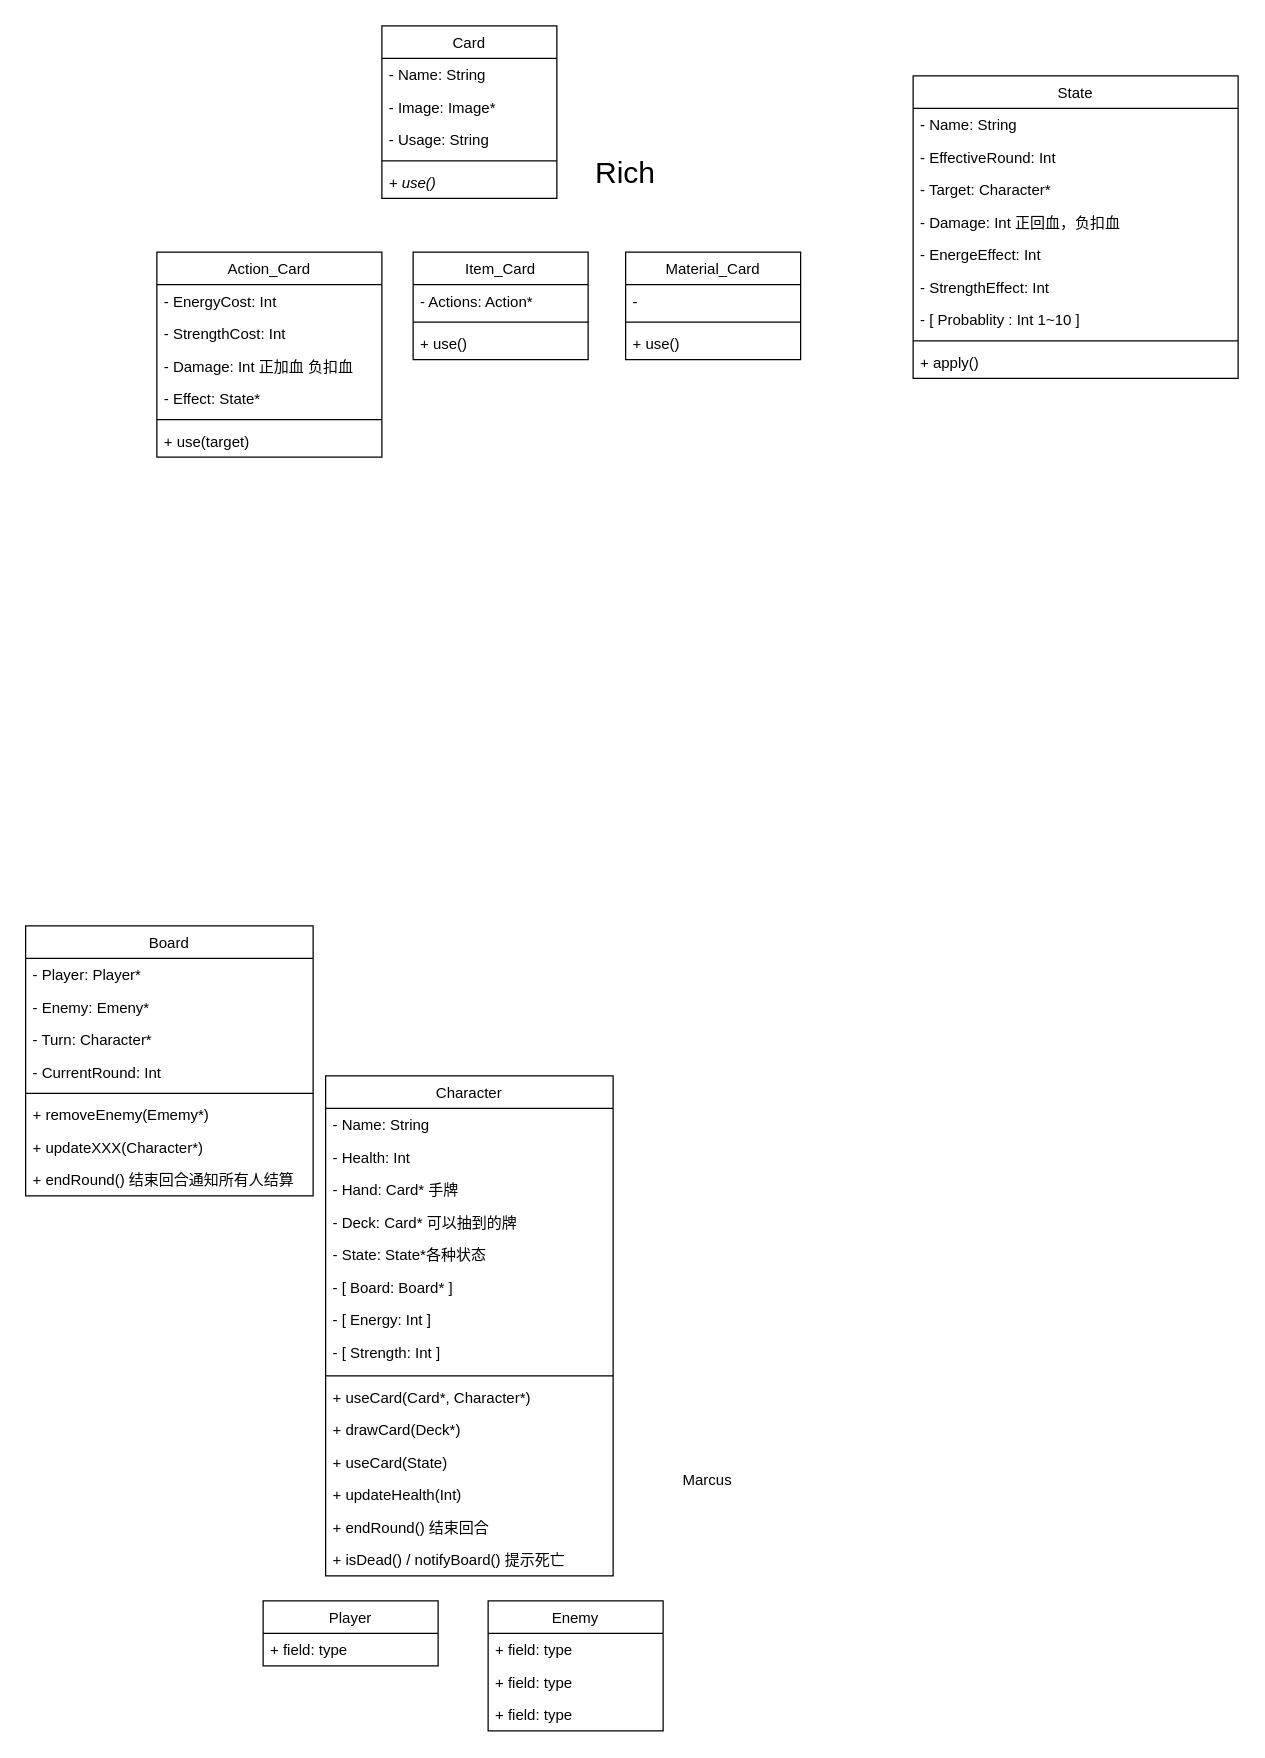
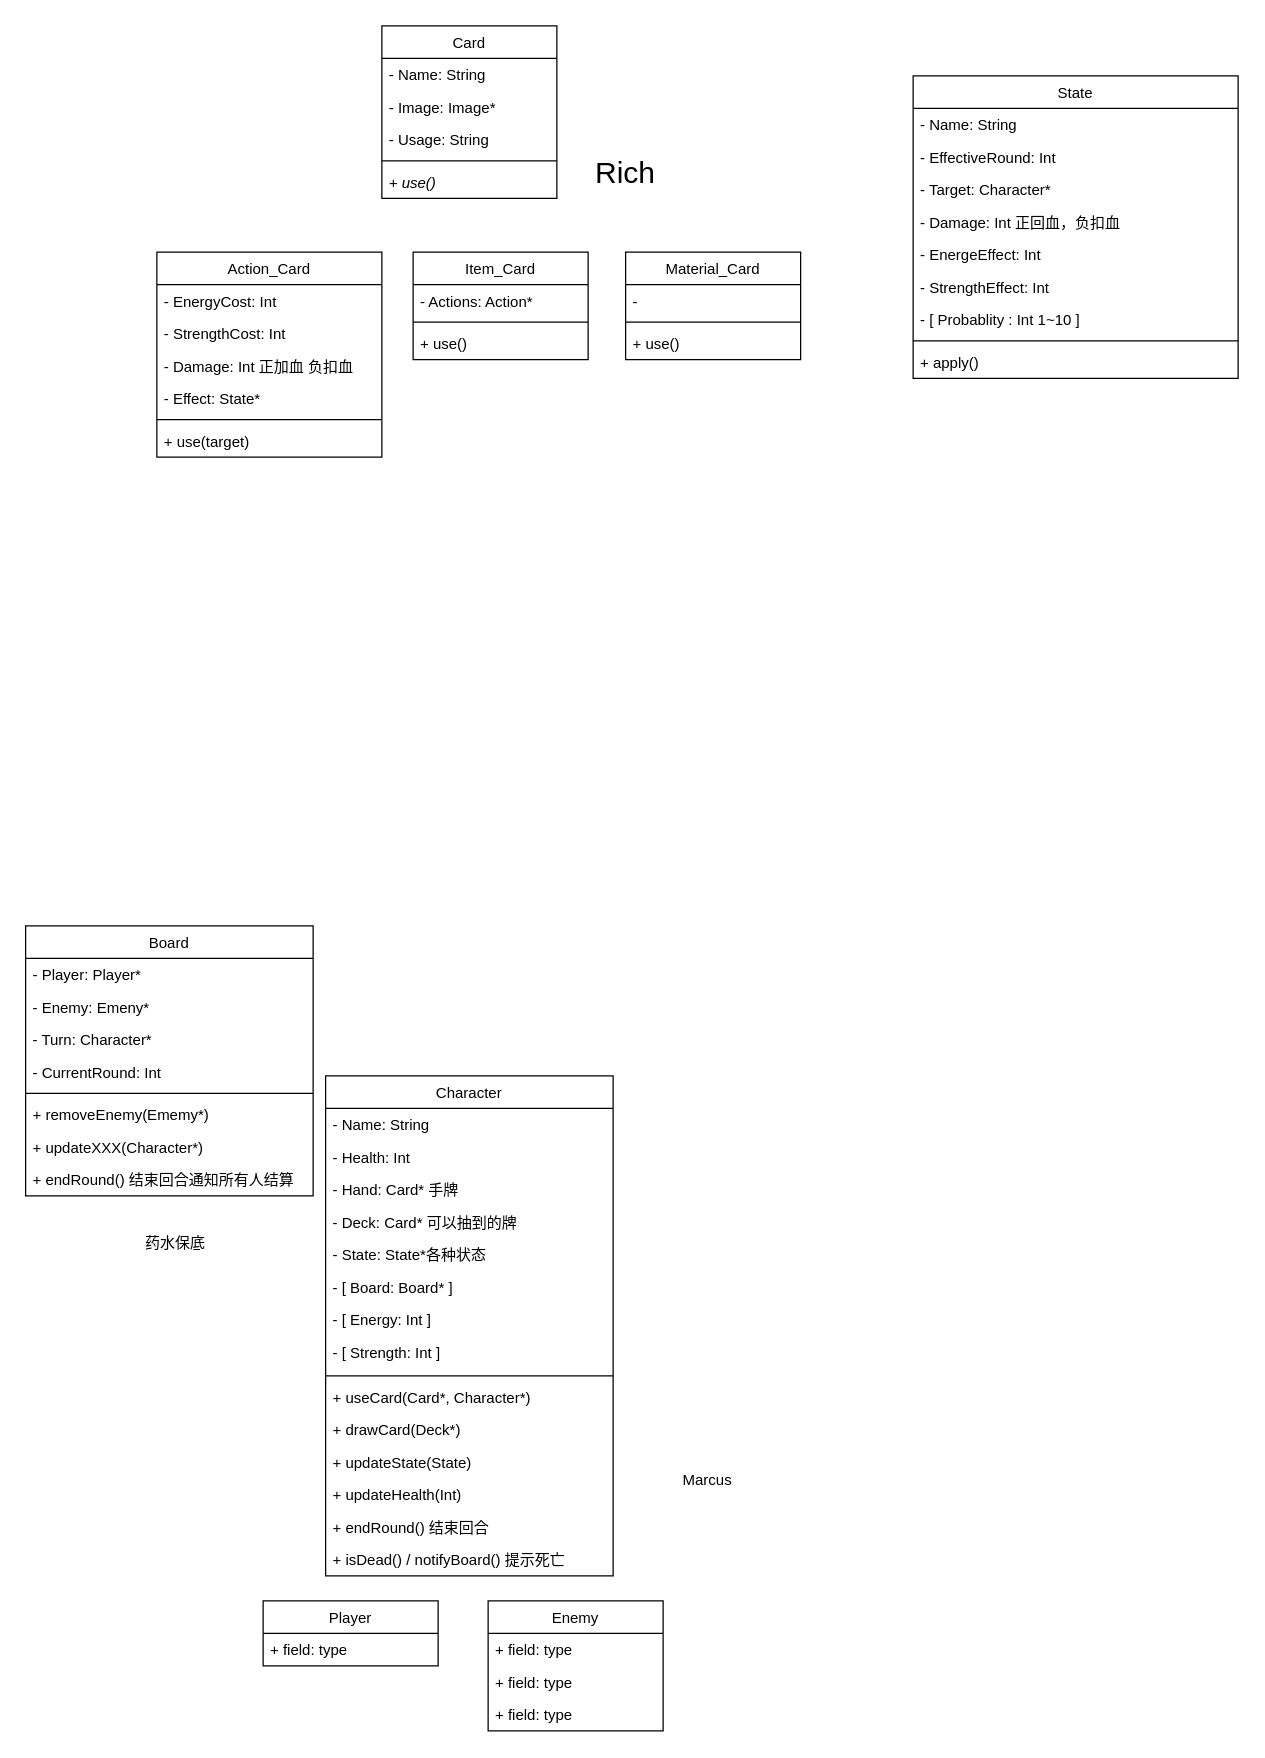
none -> (201, 1242)
(398, 1463) -> (415, 1463)
